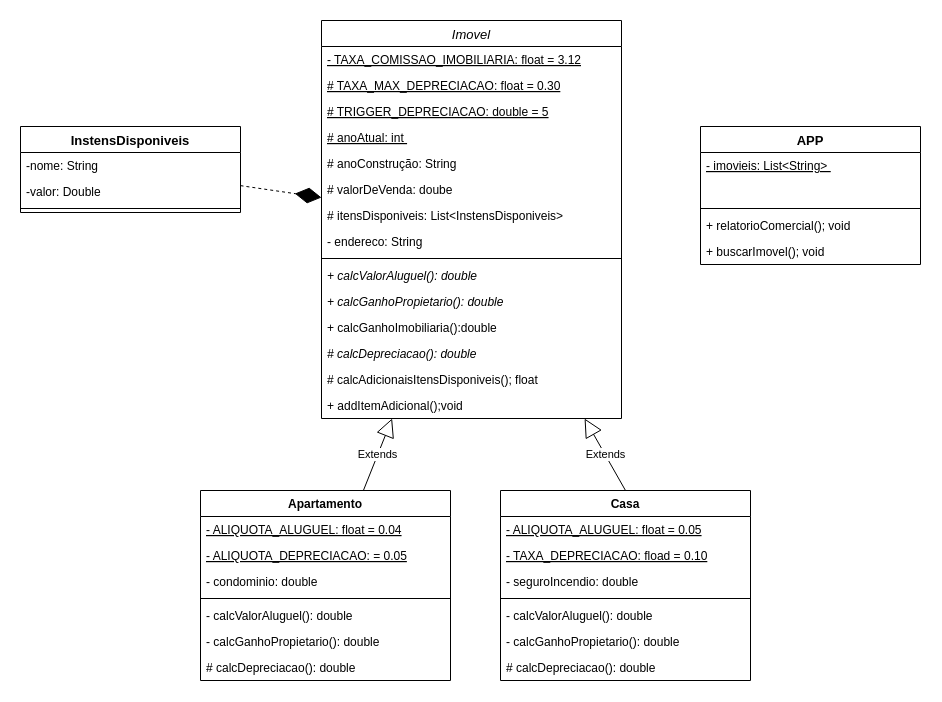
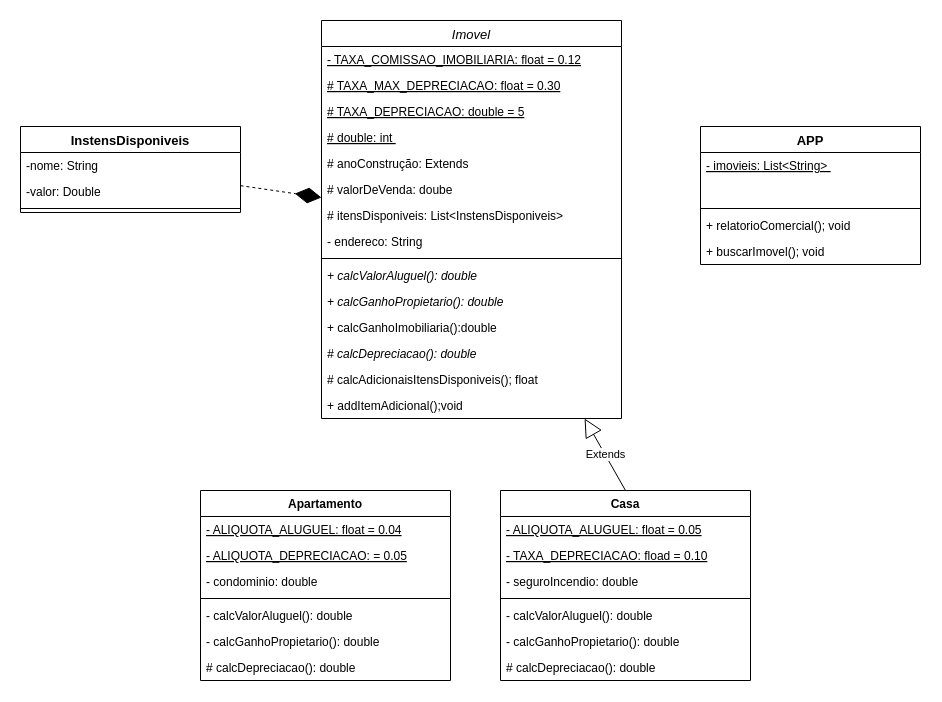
(454, 60) -> (454, 60)
(429, 112) -> (418, 112)
(370, 138) -> (363, 138)
(398, 164) -> (403, 164)
(374, 463) -> none
